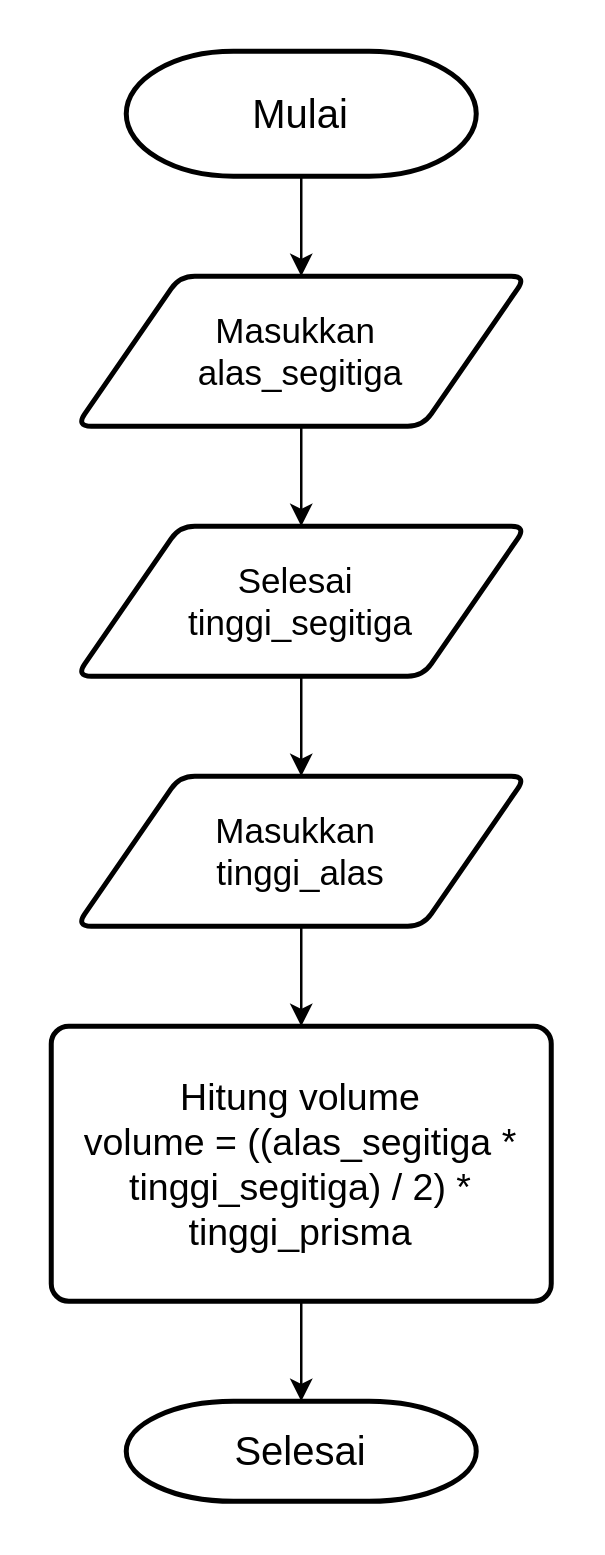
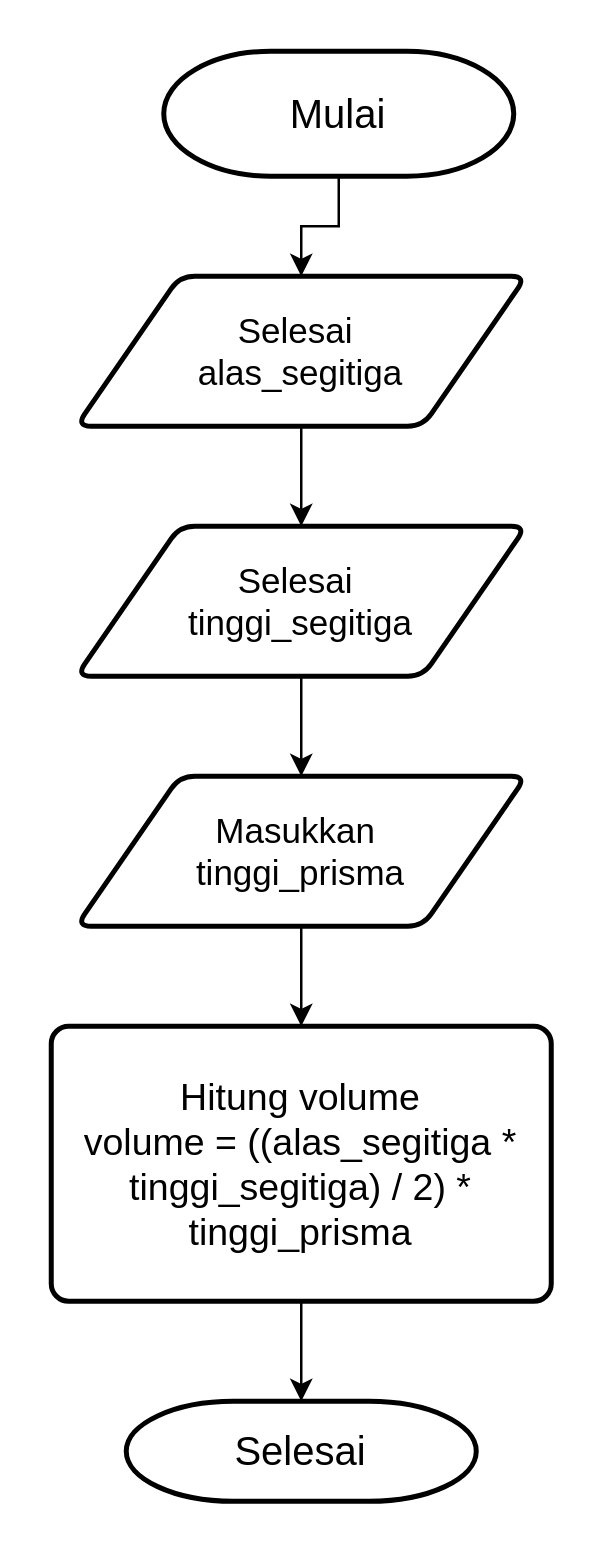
(301, 114) -> (339, 114)
(301, 351) -> (301, 351)
(301, 851) -> (301, 851)
